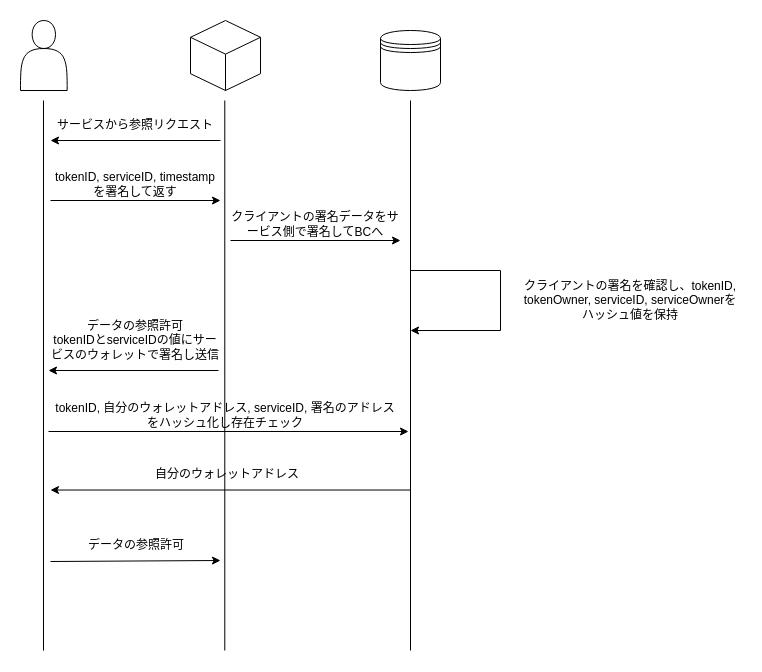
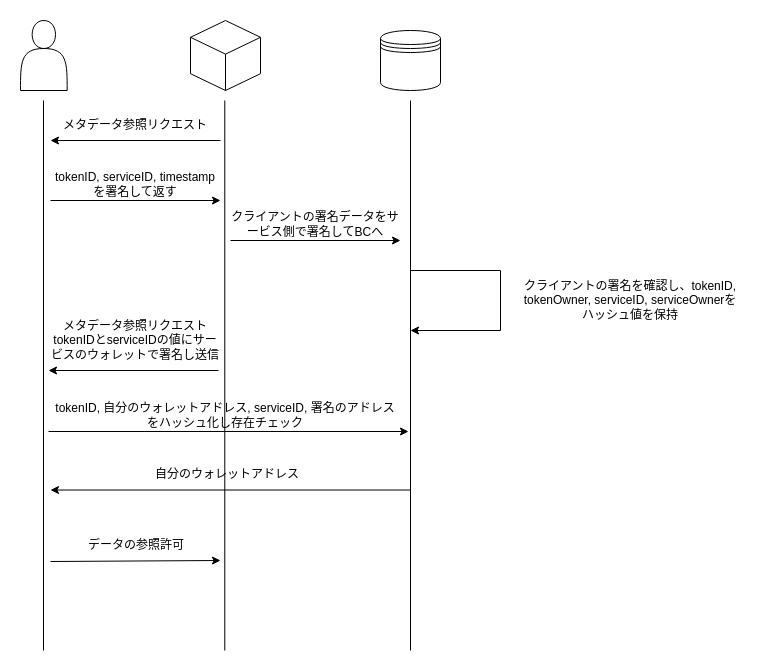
(136, 126) -> (136, 126)
(136, 341) -> (136, 341)
